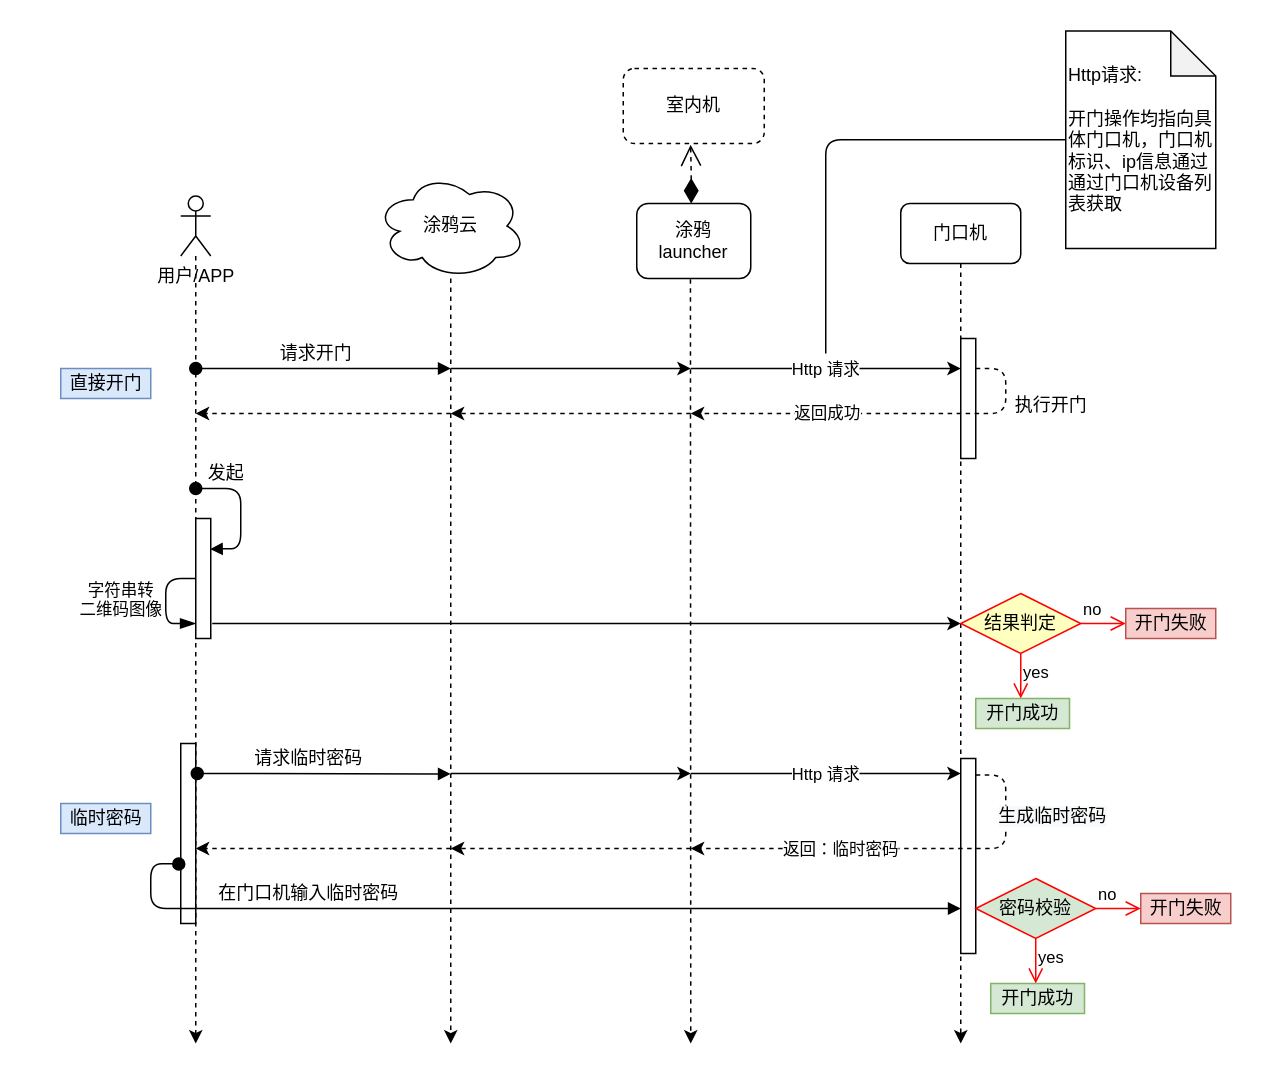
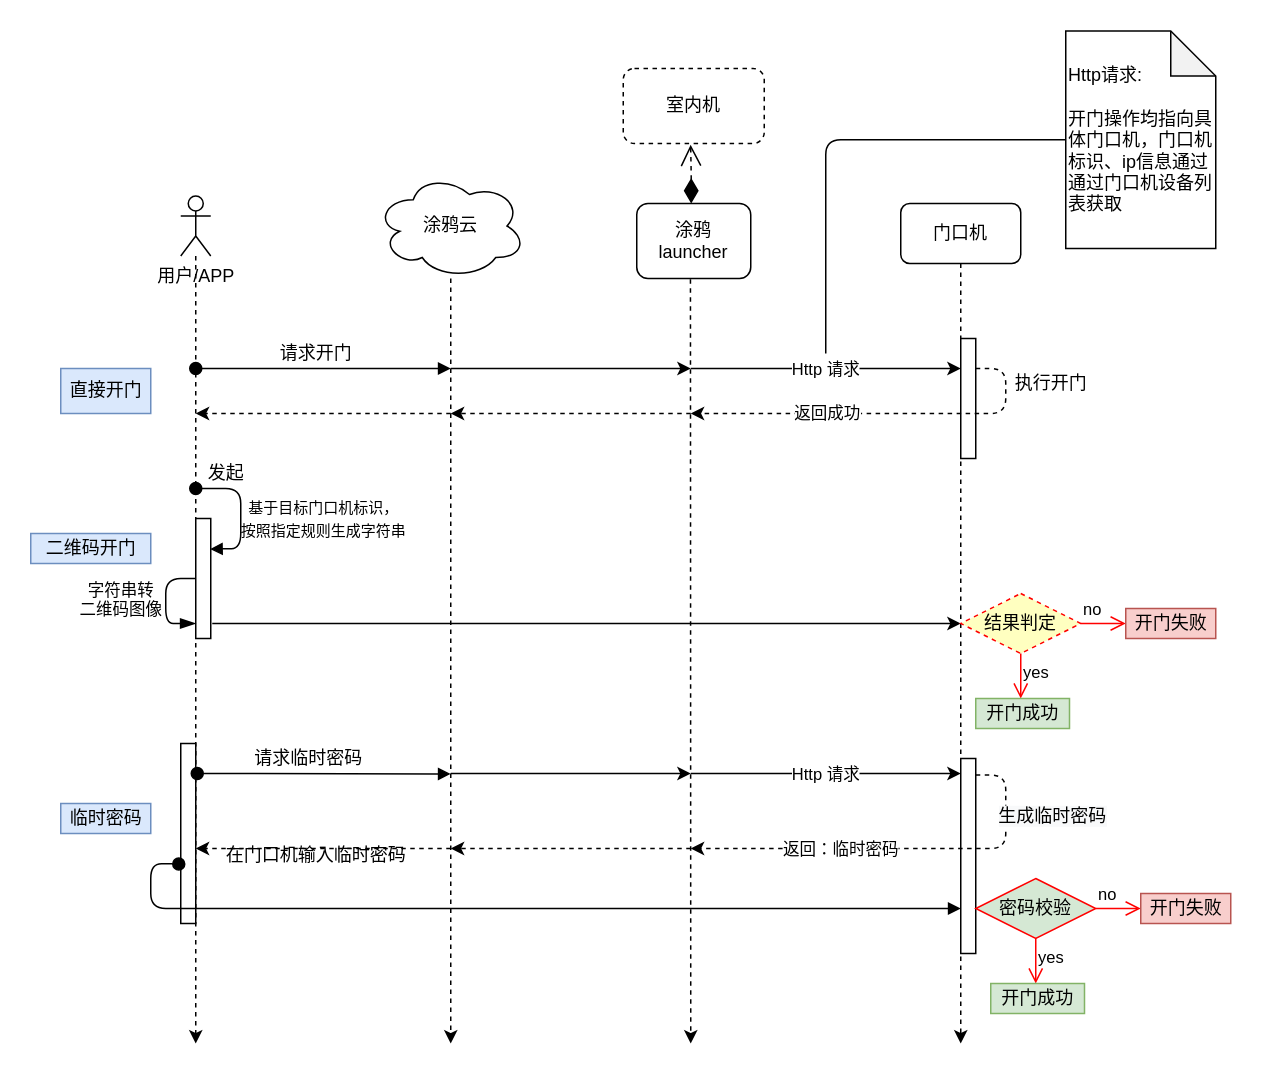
(106, 383) -> (106, 391)
(1051, 406) -> (1051, 383)
none -> (323, 518)
none -> (91, 548)
(1021, 623) -> (1021, 623)
(308, 893) -> (316, 856)
